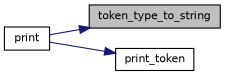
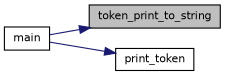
(155, 17) -> (155, 17)
(27, 39) -> (27, 39)
